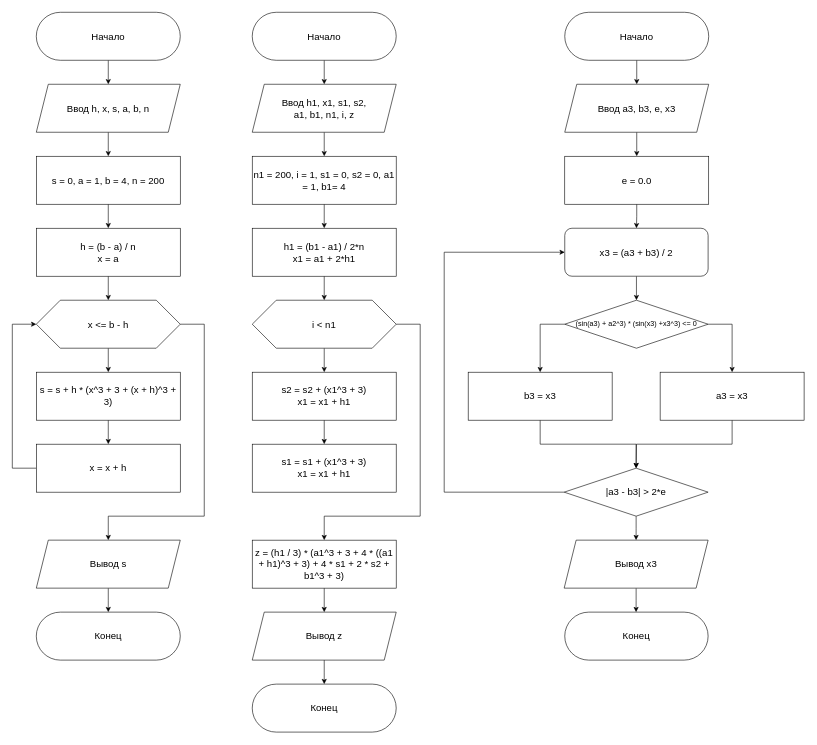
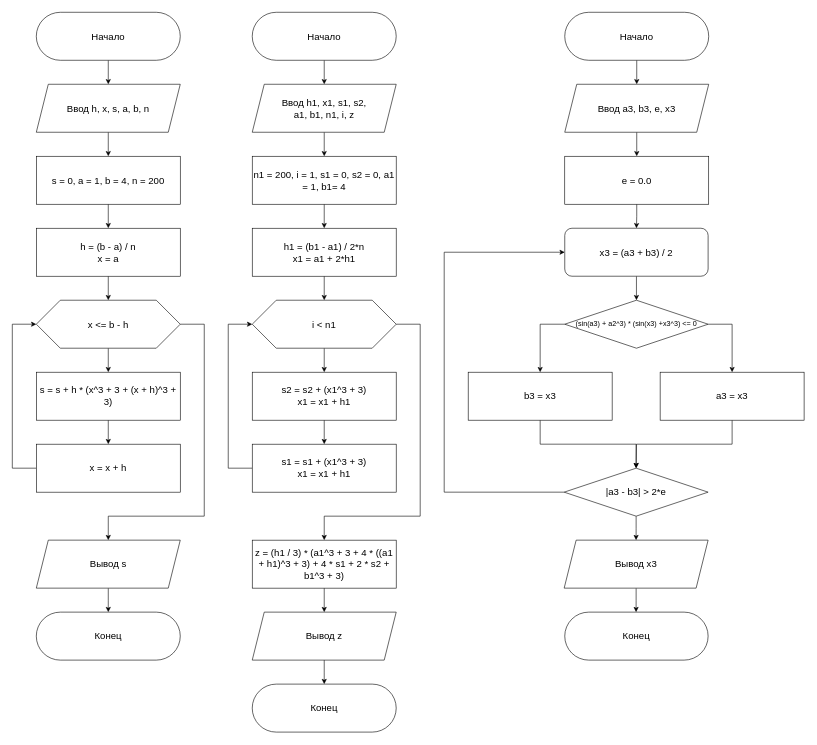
none -> (228, 468)
